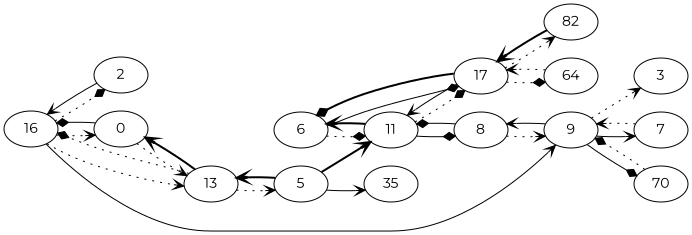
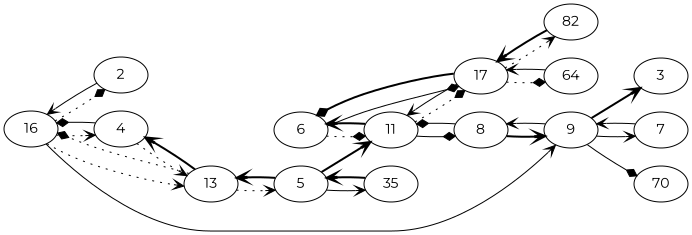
(531, 69) -> (531, 69)
(612, 106) -> (612, 106)
(621, 123) -> (621, 123)
(121, 129) -> (121, 129)
(521, 137) -> (521, 137)
(626, 156) -> none
none -> (351, 177)
